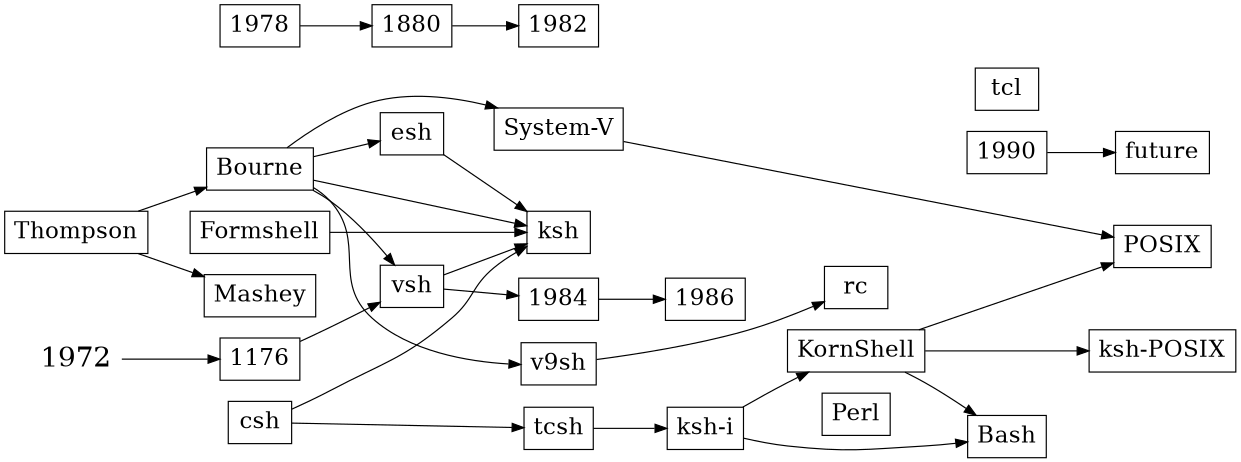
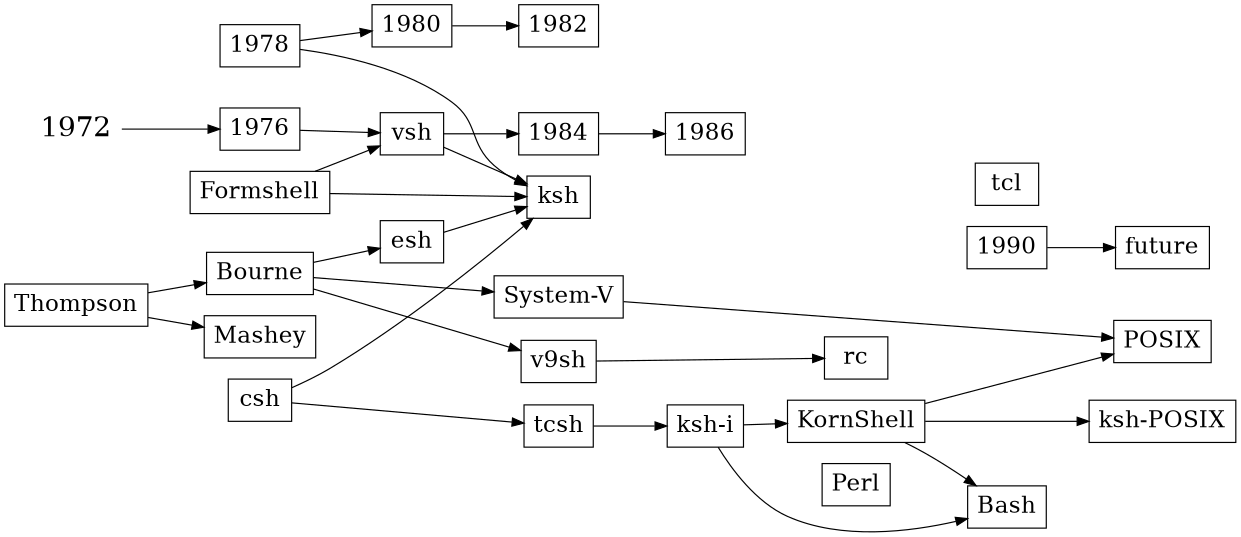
(412, 26) -> (412, 26)
(414, 202) -> (427, 87)
(353, 220) -> (342, 161)
(260, 359) -> (260, 129)
